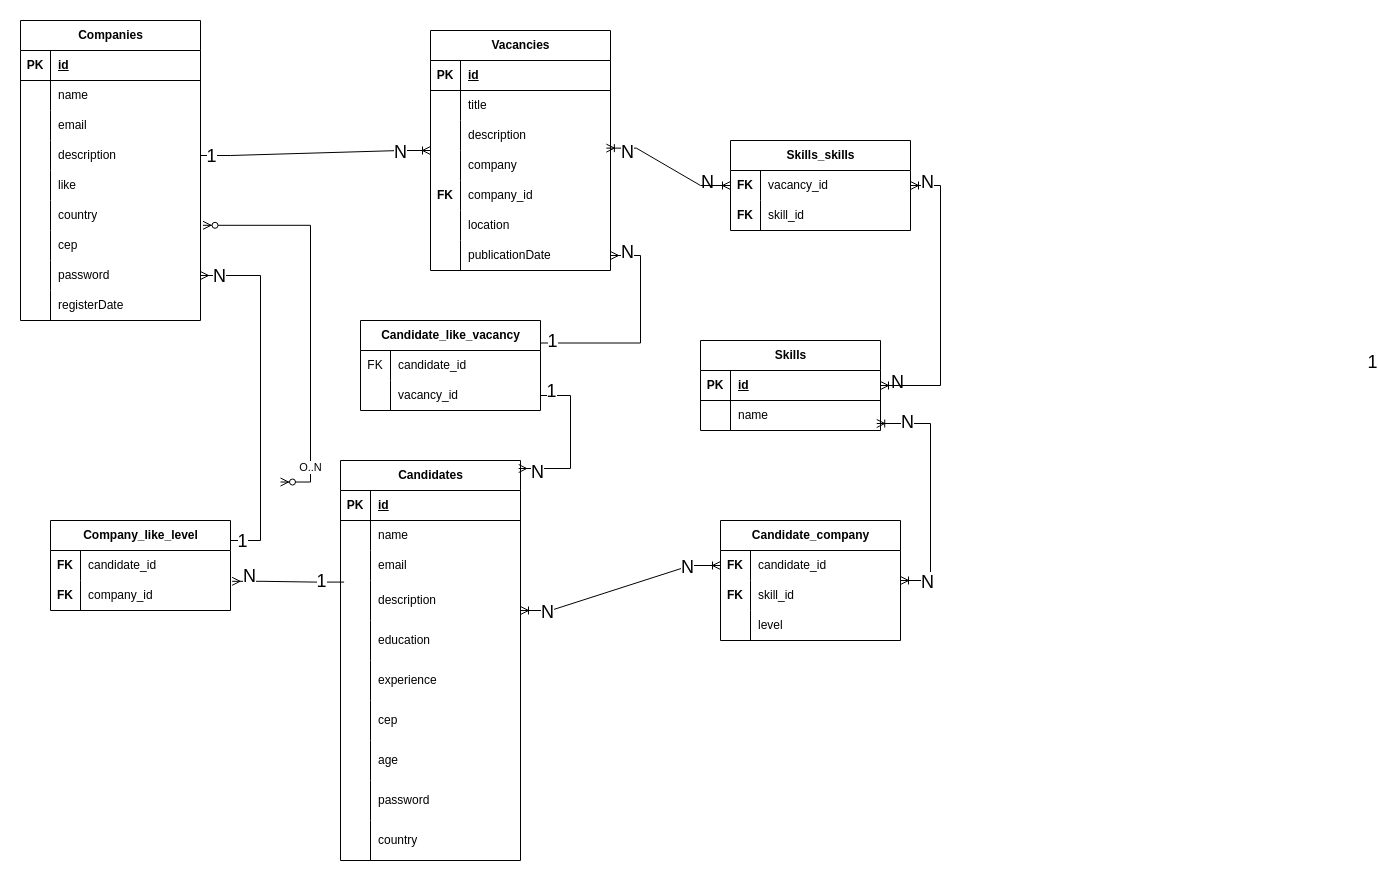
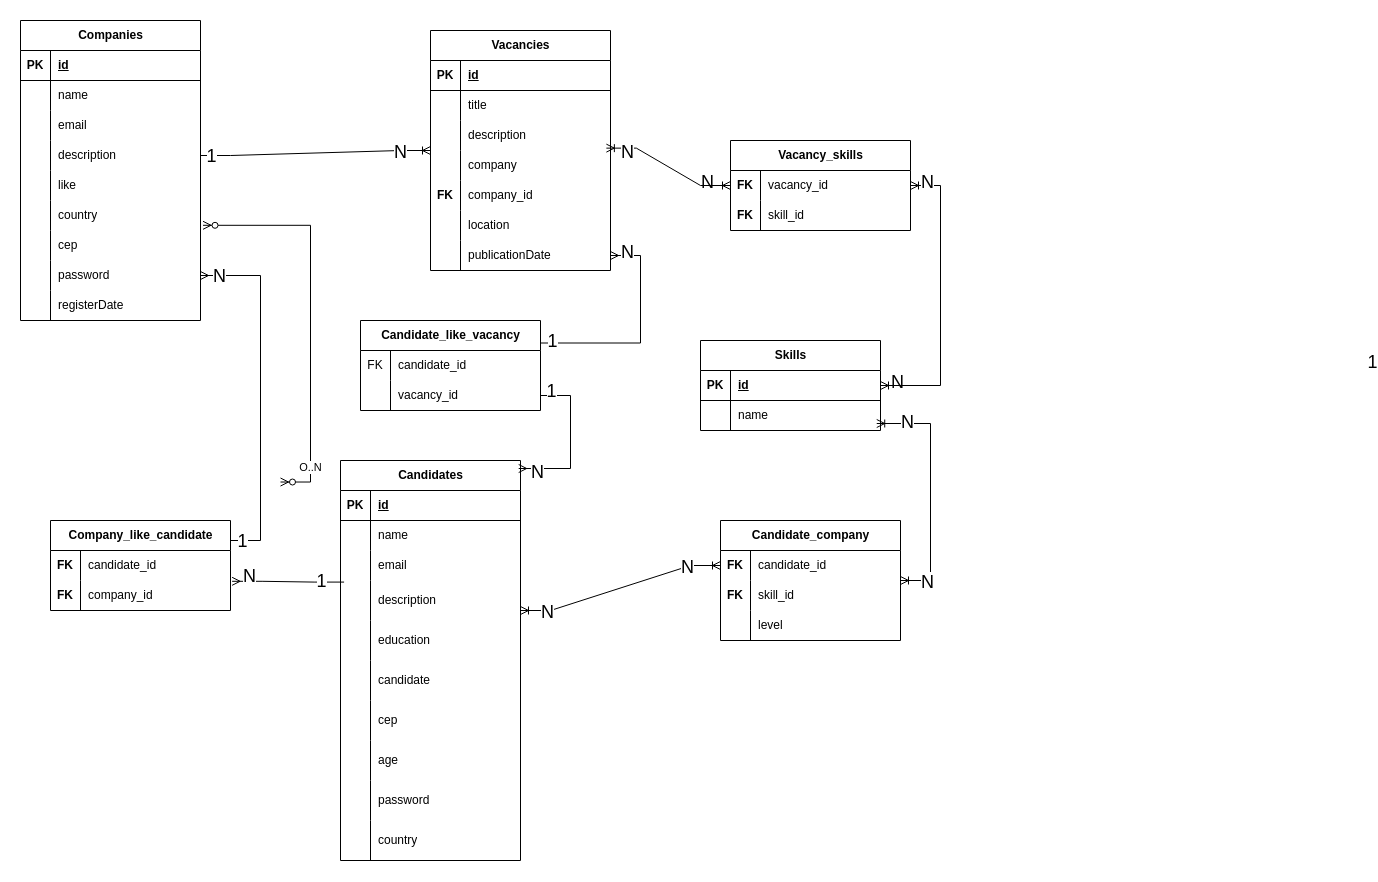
(821, 156) -> (821, 156)
(141, 536) -> (141, 536)
(411, 681) -> (407, 681)
